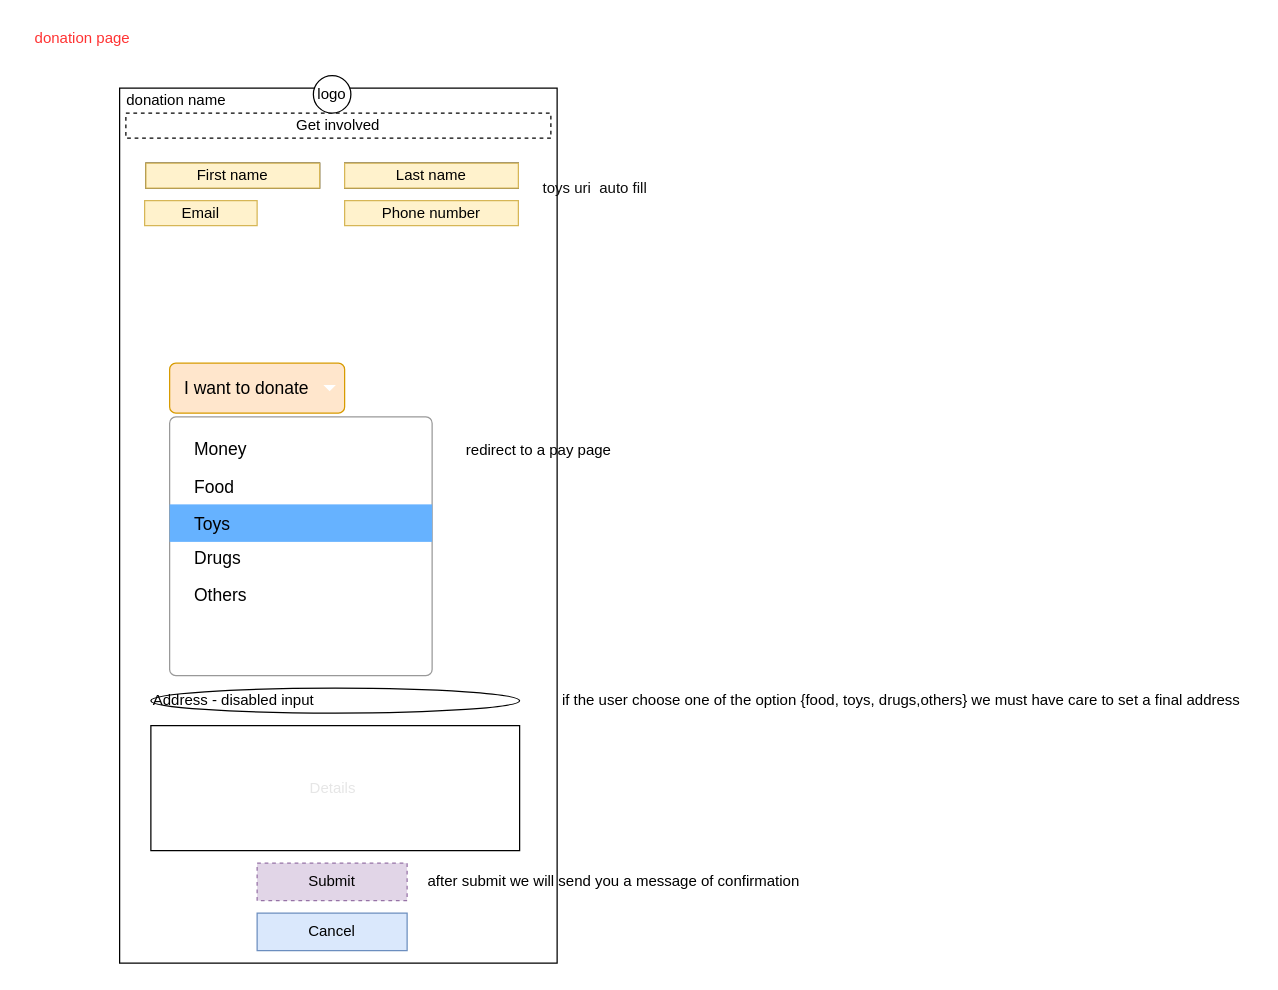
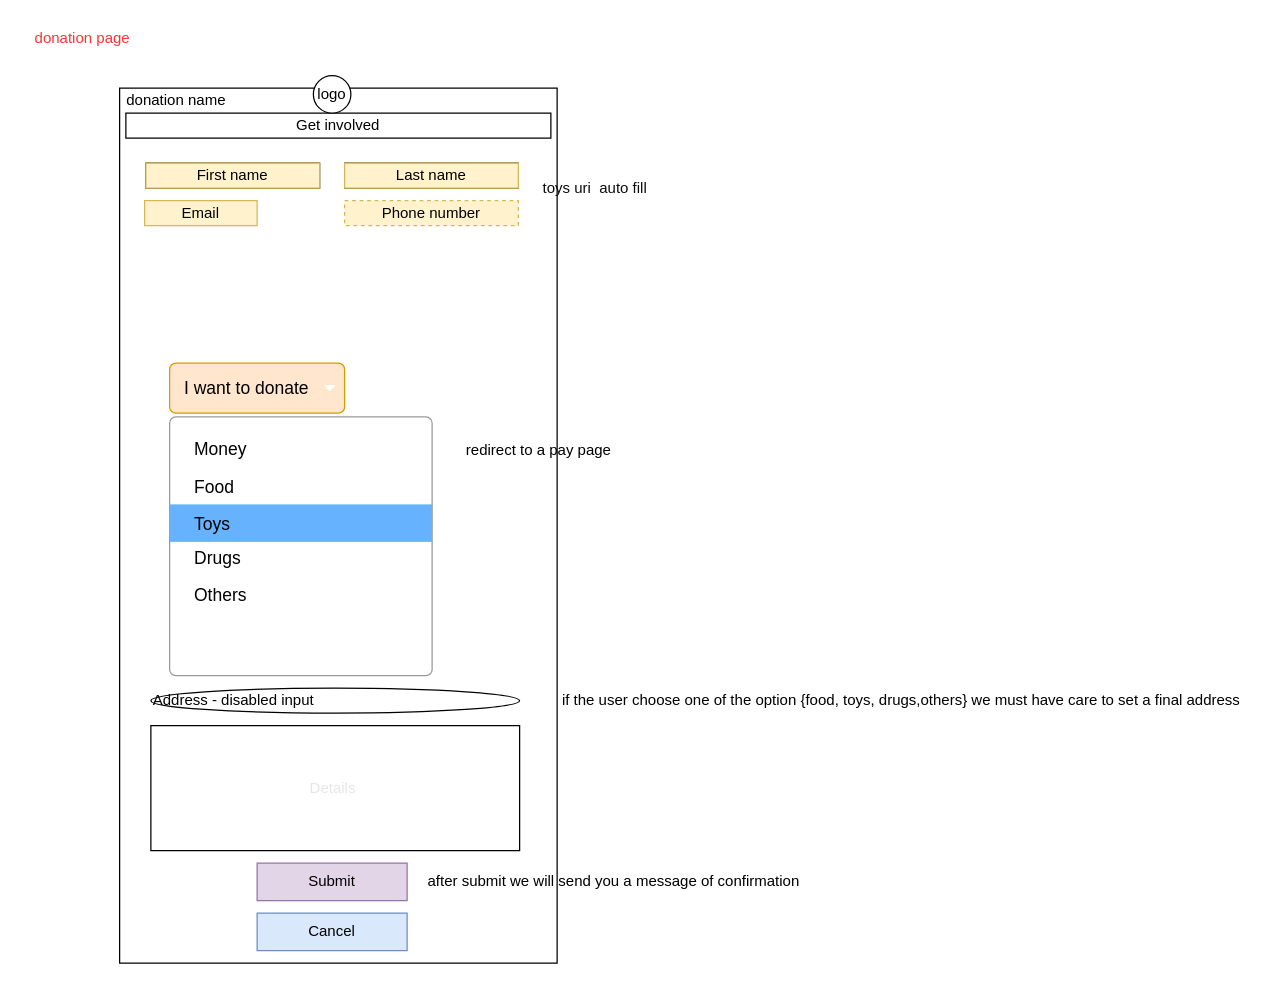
(338, 126) -> (338, 126)
(431, 213) -> (431, 213)
(332, 882) -> (332, 882)
